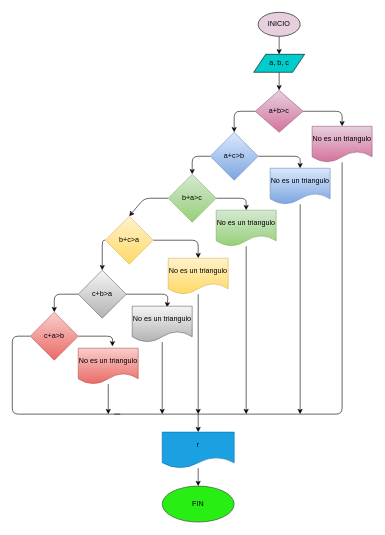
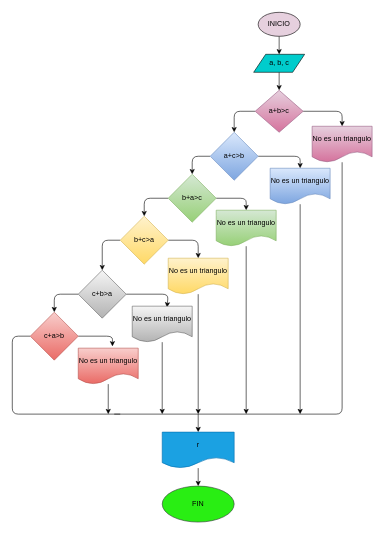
(129, 240) -> (144, 240)
